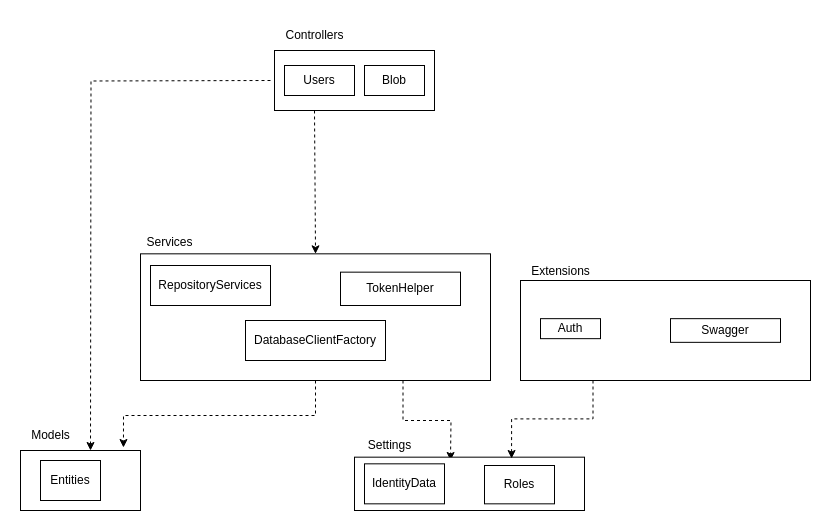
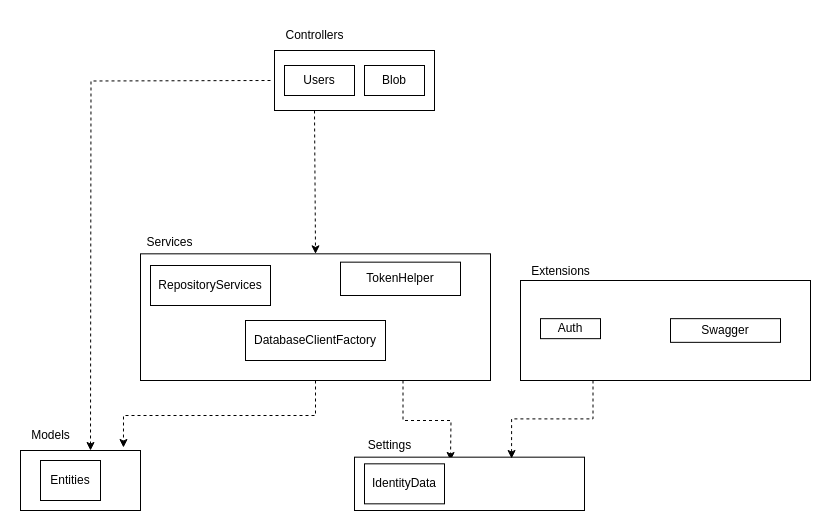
(401, 289) -> (401, 279)
(520, 485) -> none
